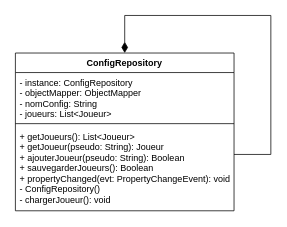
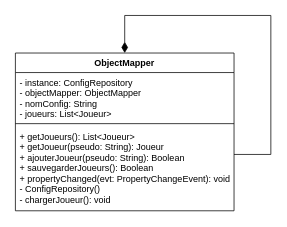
(124, 63) -> (124, 63)
